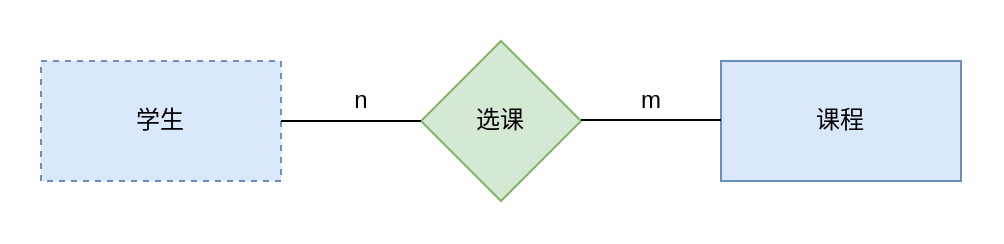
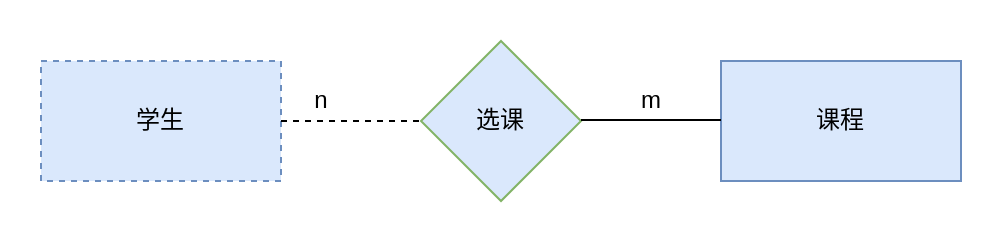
(361, 101) -> (321, 101)
(353, 121) -> (353, 121)
(501, 121) -> (501, 121)
